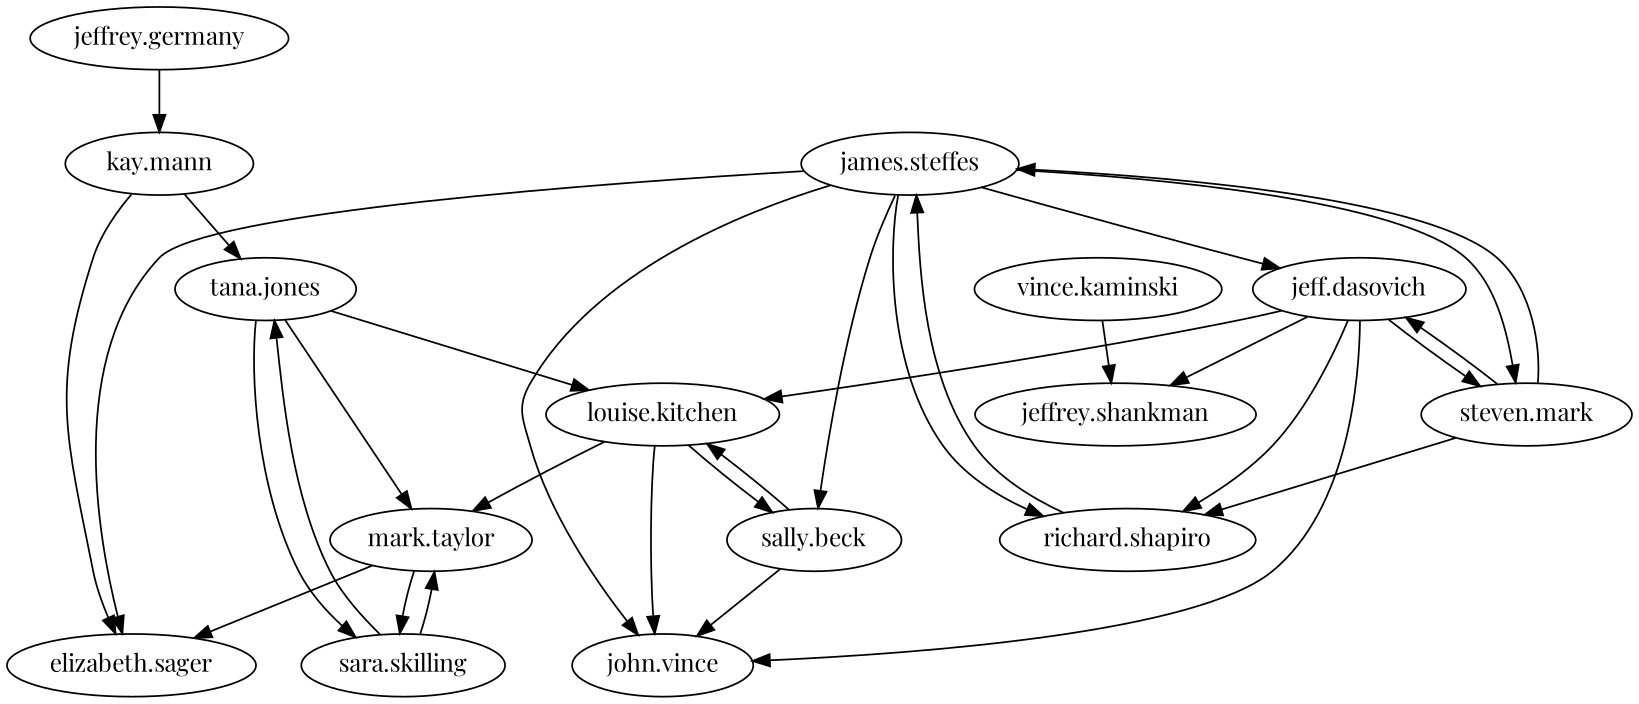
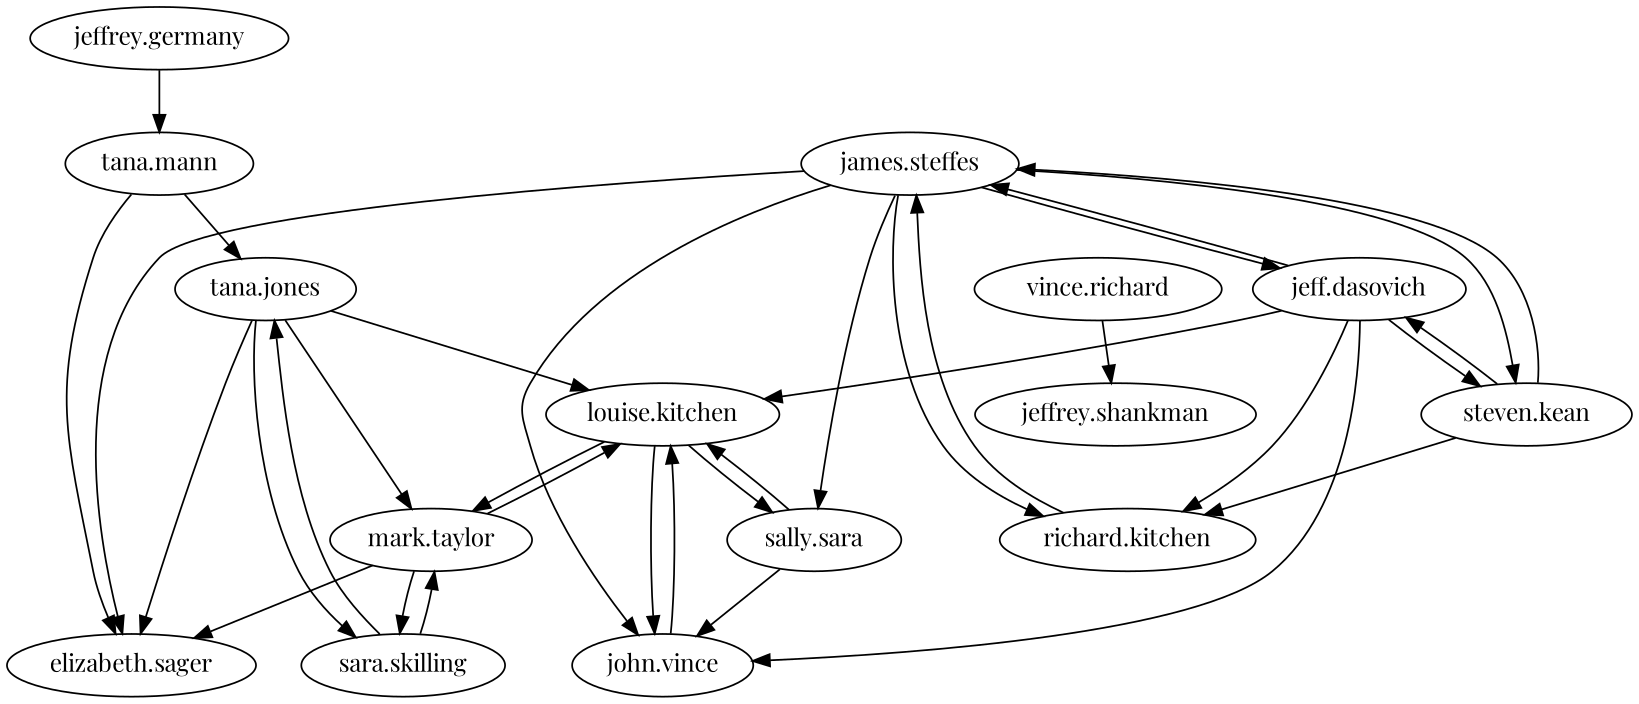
(159, 164) -> (159, 164)
(1098, 289) -> (1098, 289)
(1247, 347) -> (1148, 227)
(1527, 415) -> (1527, 415)
none -> (195, 467)
none -> (555, 479)
(814, 540) -> (814, 540)
(1128, 540) -> (1128, 540)
none -> (674, 549)
